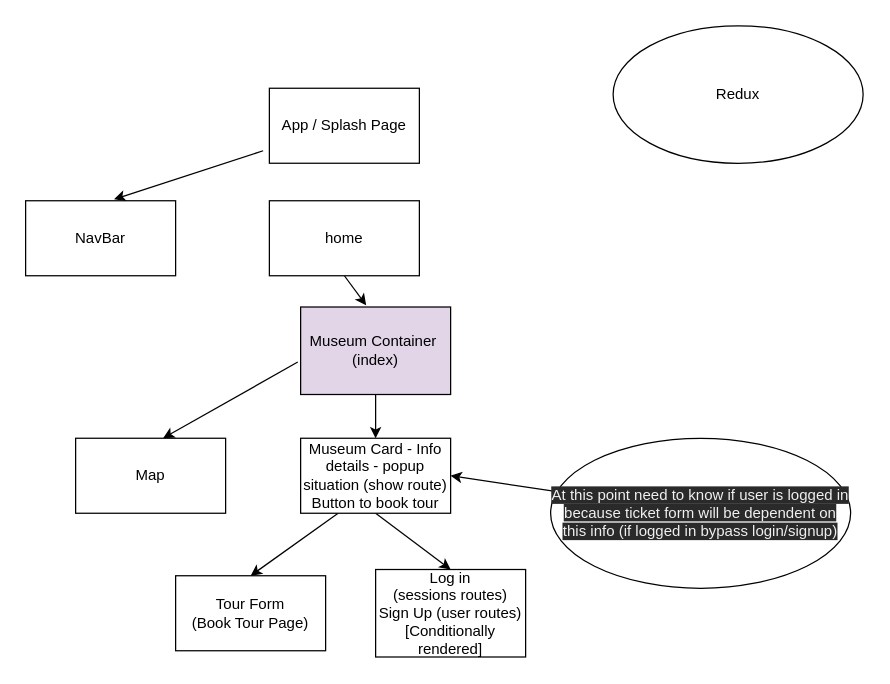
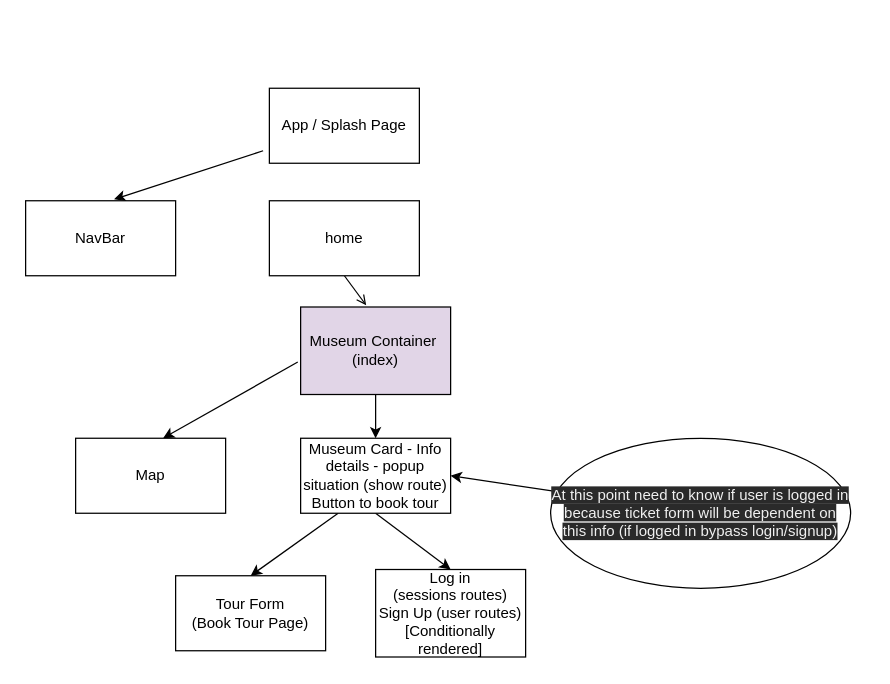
(738, 94) -> none
(360, 297) -> (361, 299)
